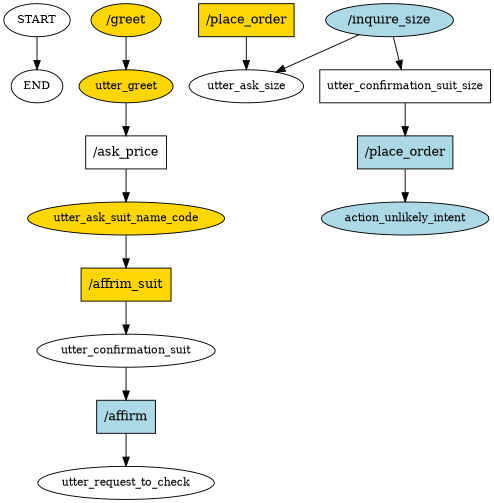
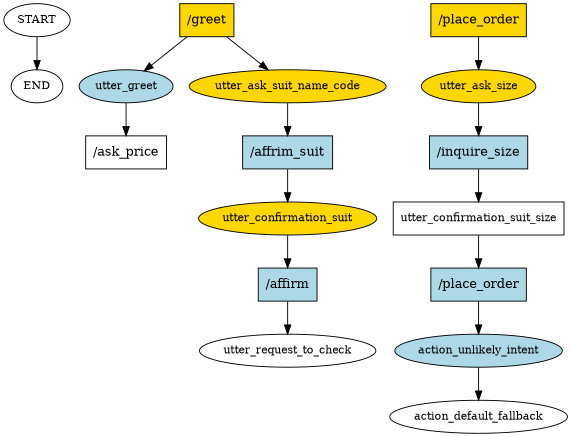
(126, 20) -> (207, 20)
(390, 20) -> (479, 152)
(322, 51) -> (479, 115)
(126, 86) -> (126, 86)
(246, 86) -> (479, 86)
(126, 181) -> (244, 51)
(126, 285) -> (288, 152)
(126, 351) -> (288, 218)
none -> (479, 417)
